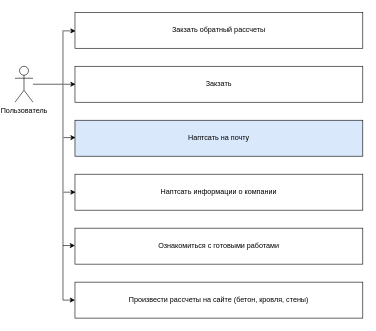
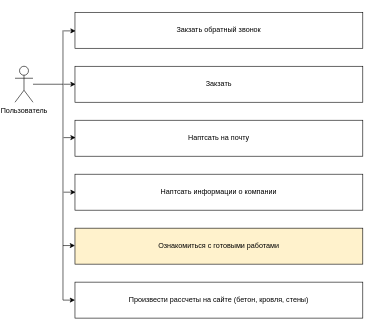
(219, 30) -> (219, 30)
(219, 138) -> (219, 138)
(219, 246) -> (219, 246)
